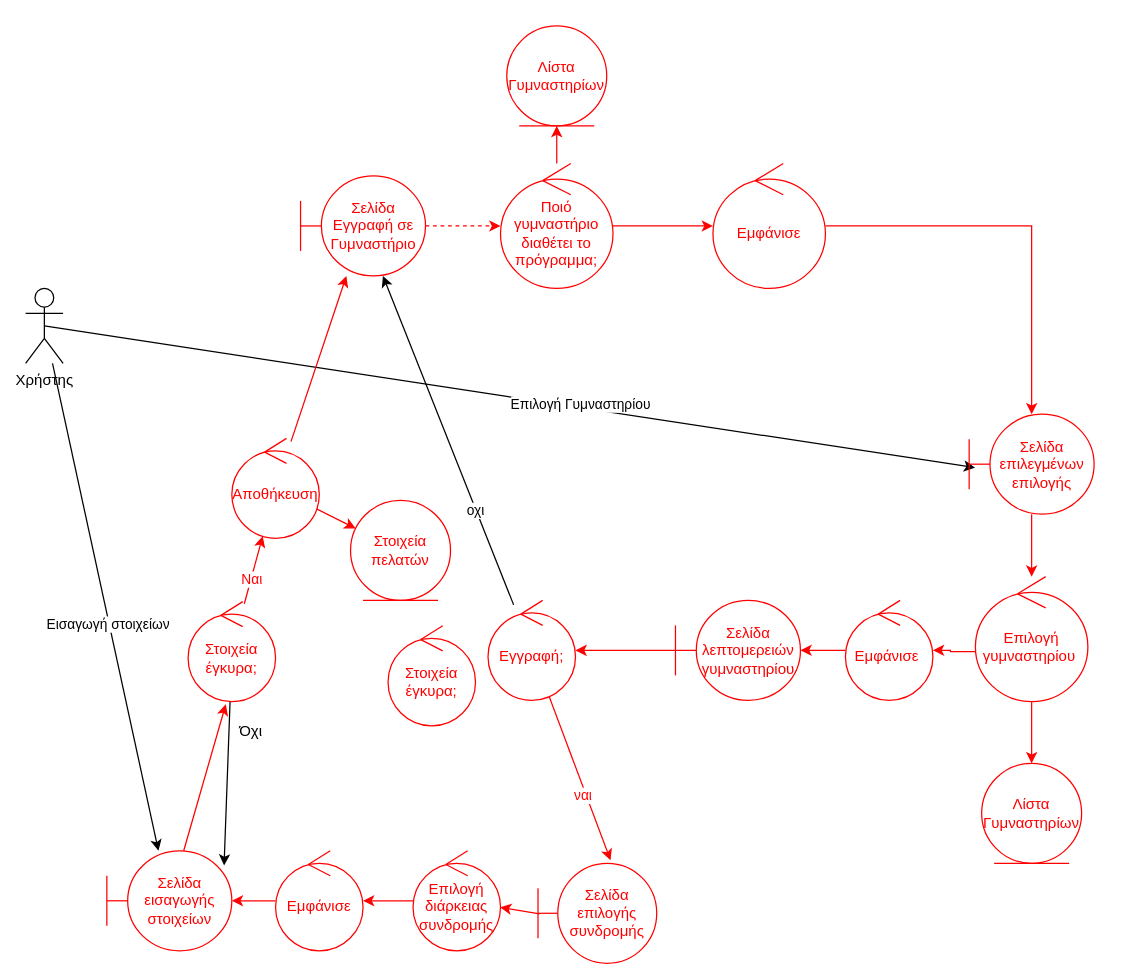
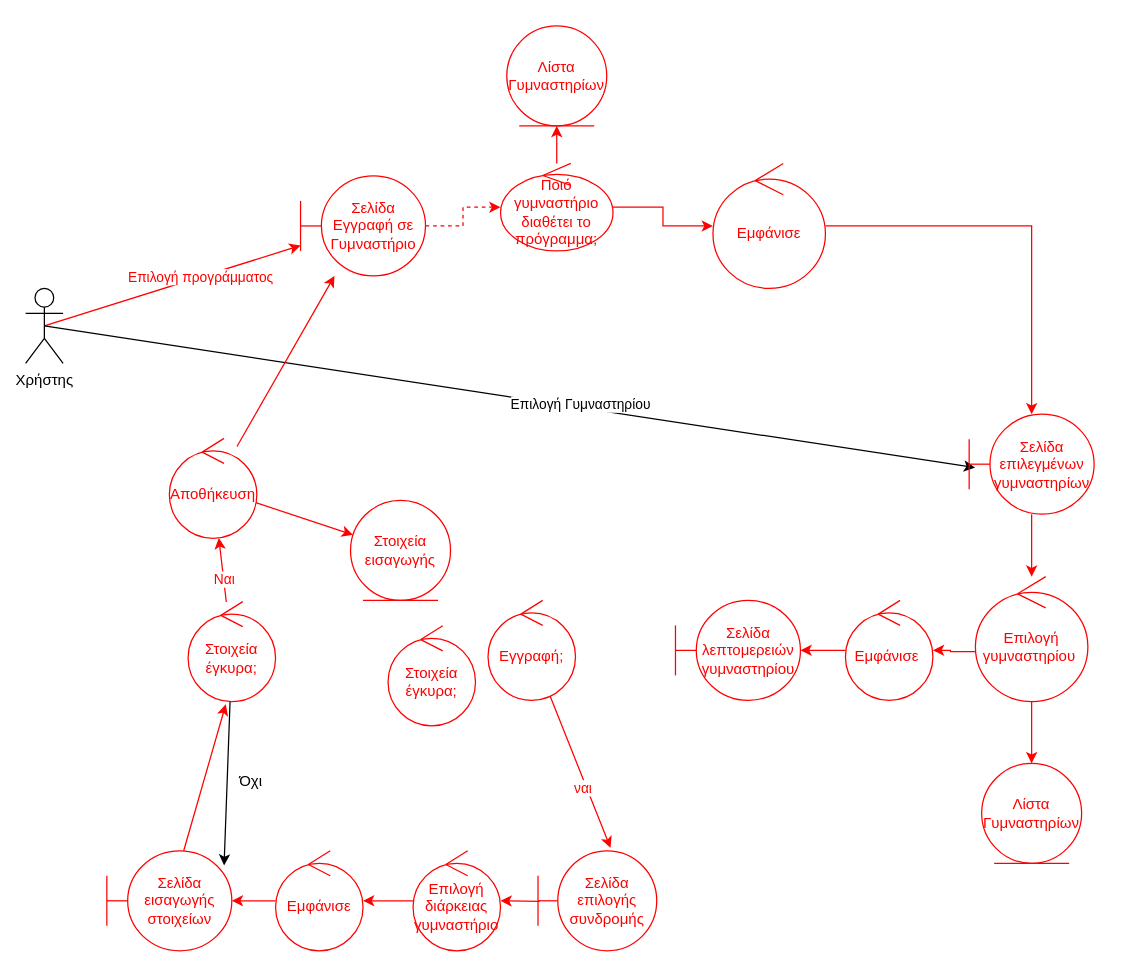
(557, 226) -> (557, 207)
none -> (176, 284)
(450, 444) -> none
(1043, 464) -> (1043, 464)
(276, 488) -> (213, 488)
(80, 489) -> none
(401, 551) -> (401, 551)
(629, 650) -> none
(251, 732) -> (251, 782)
(457, 907) -> (457, 907)
(598, 913) -> (598, 901)
